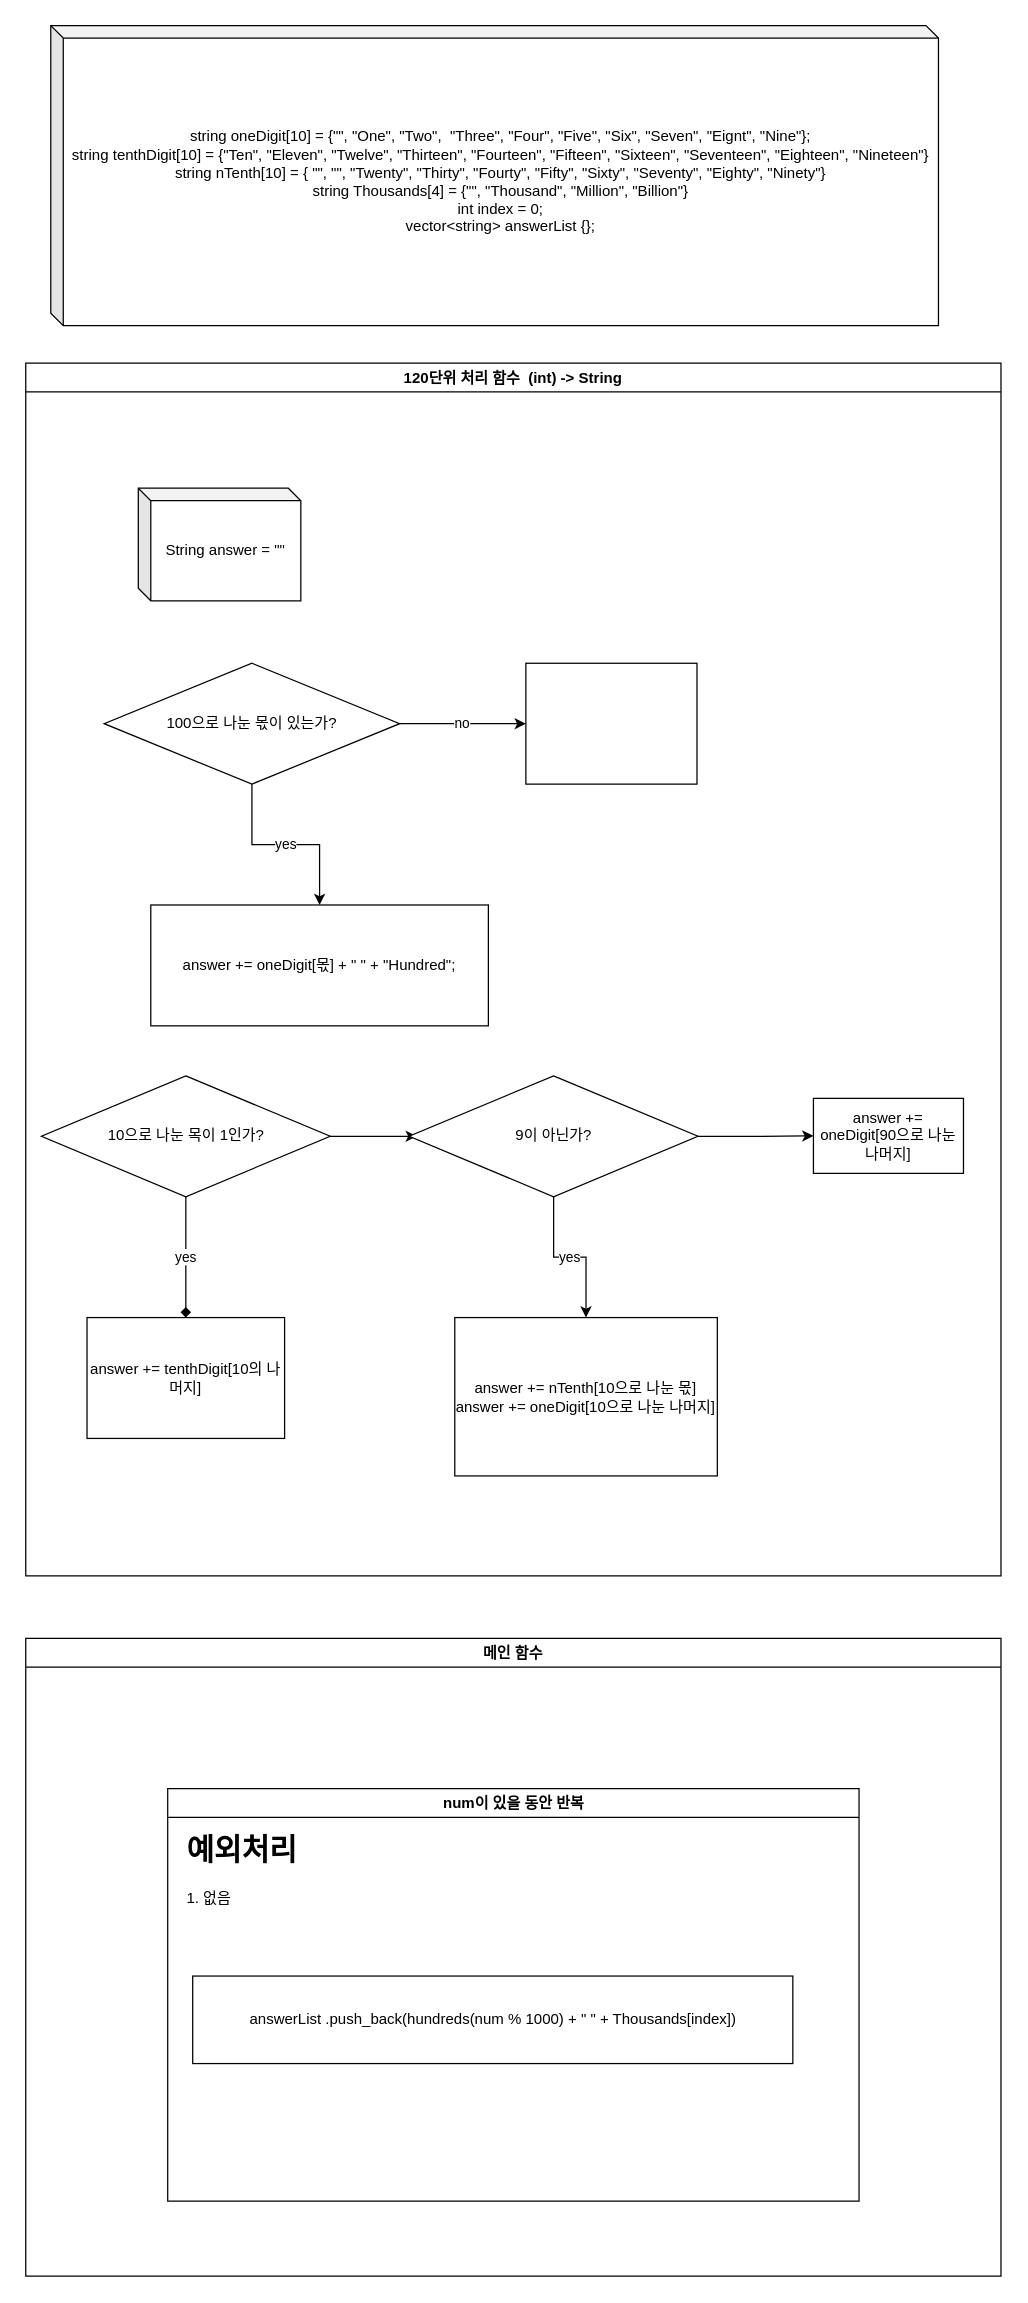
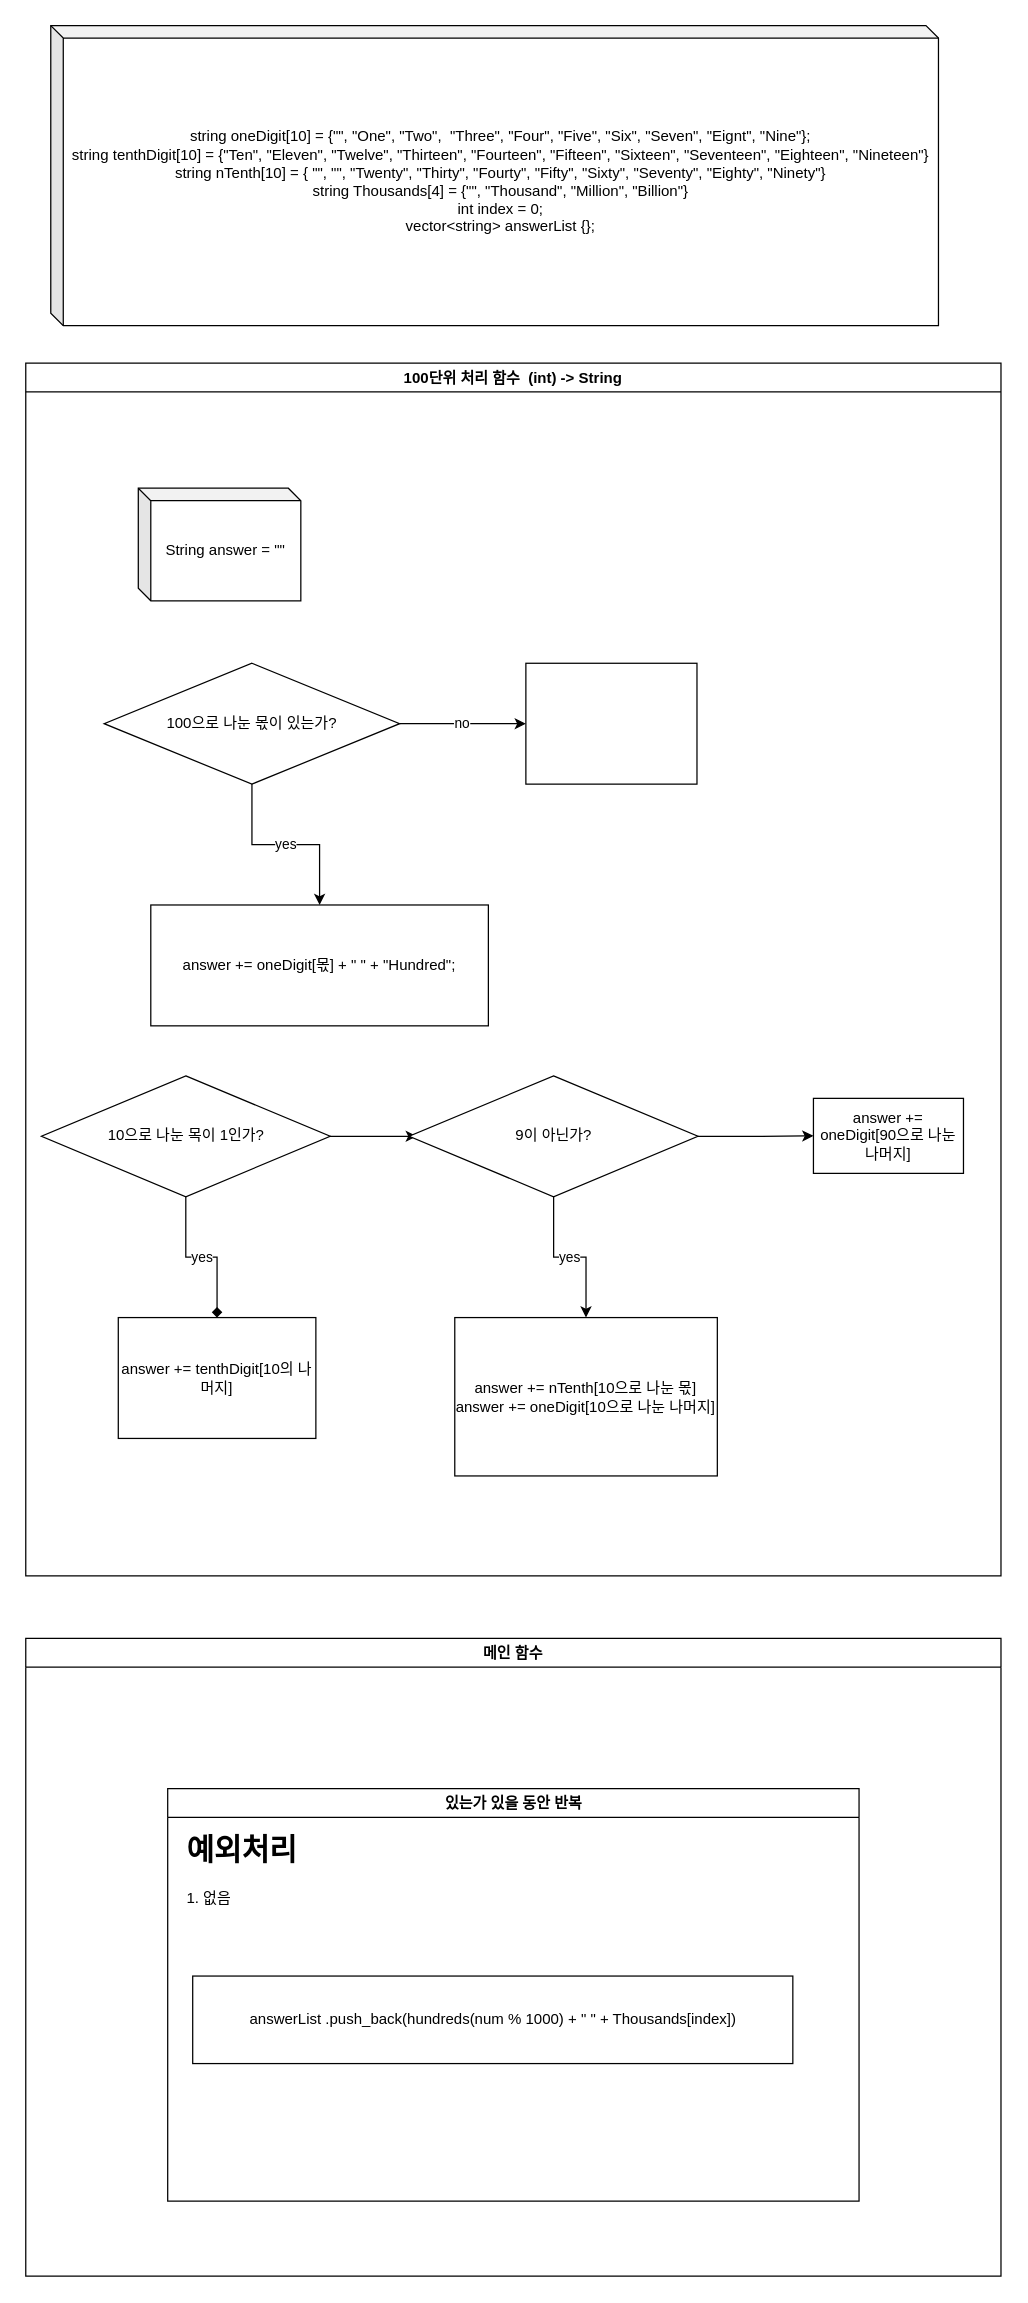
(513, 378) -> (513, 378)
(186, 1378) -> (217, 1378)
(514, 1803) -> (514, 1803)
